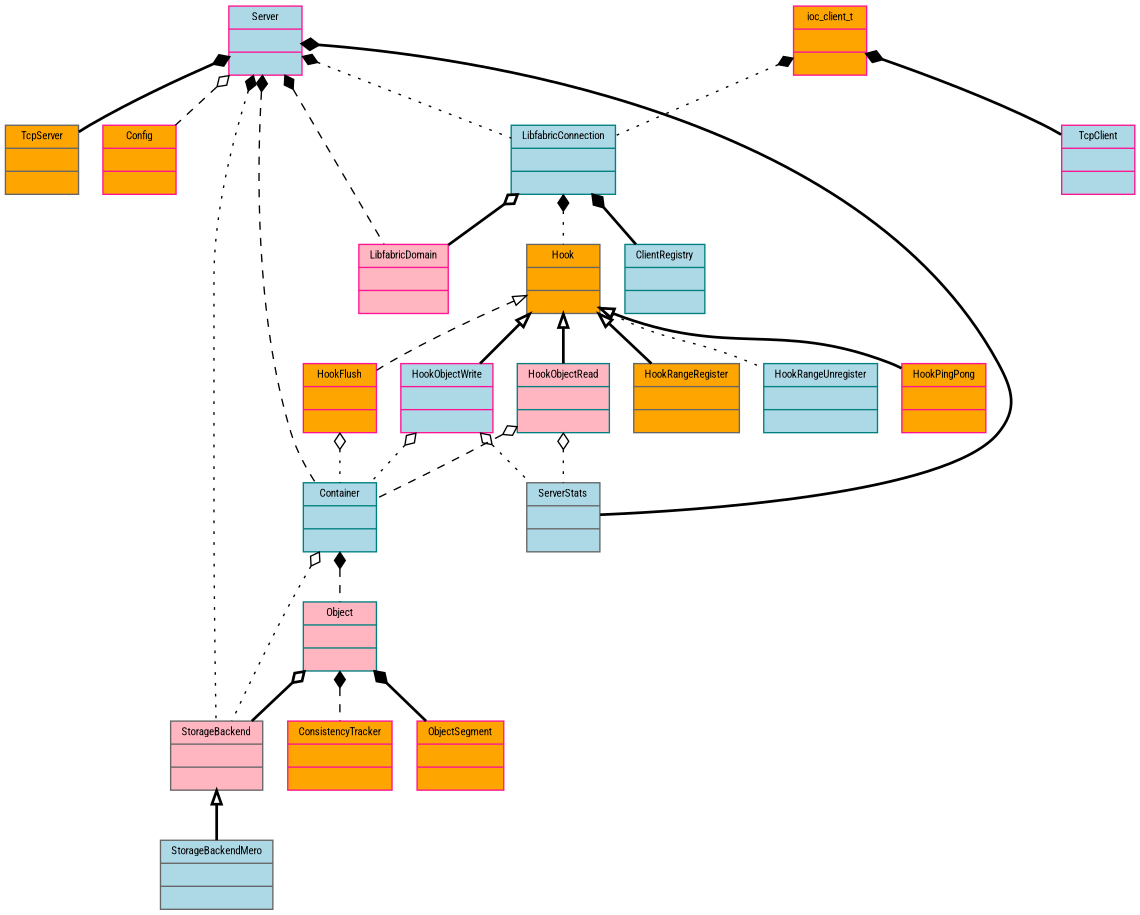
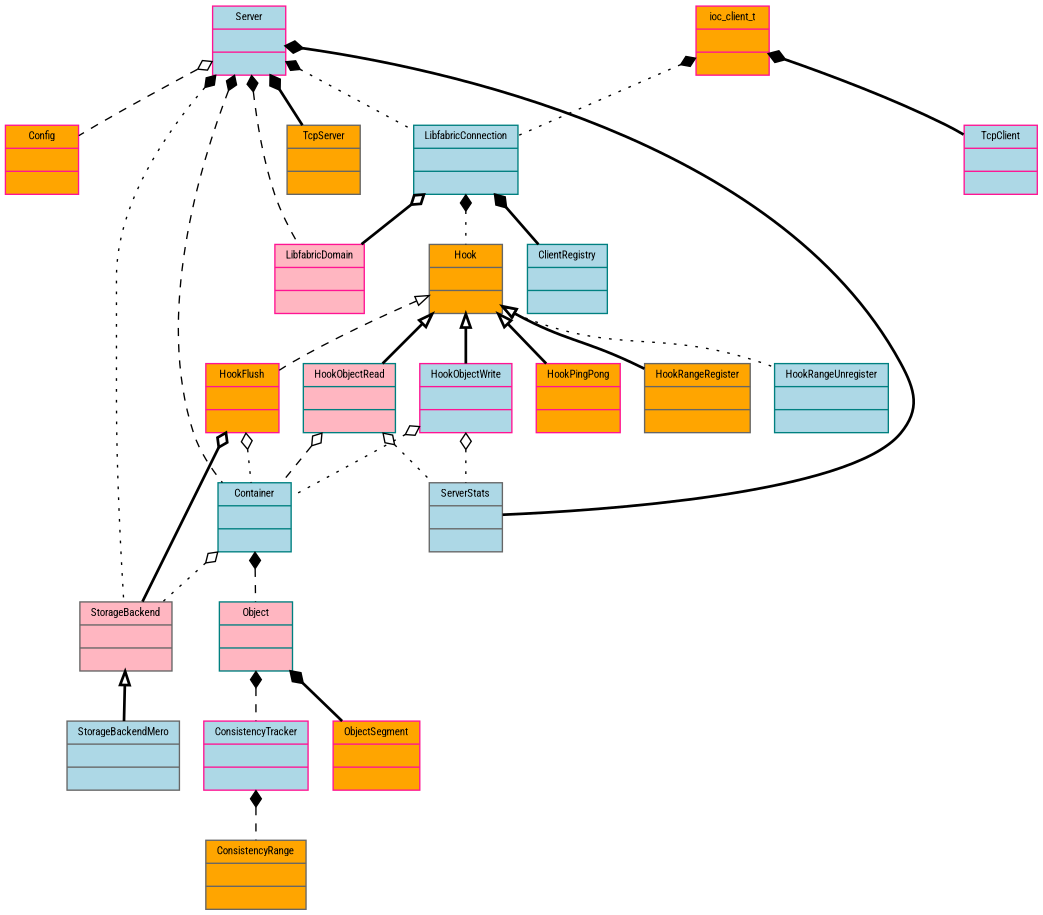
(272, 702) -> (181, 525)
(340, 756) -> (256, 756)
none -> (256, 875)
